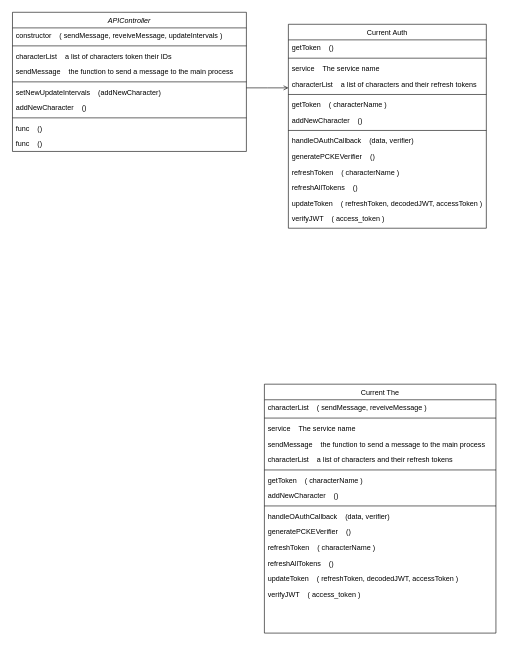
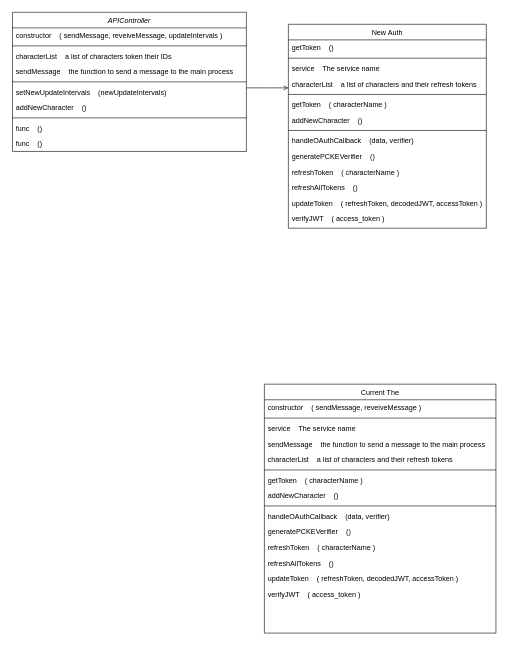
(387, 32) -> (387, 32)
(99, 92) -> (104, 92)
(357, 408) -> (354, 408)
